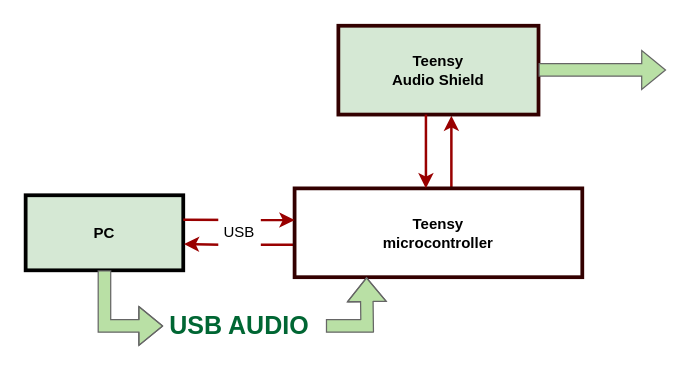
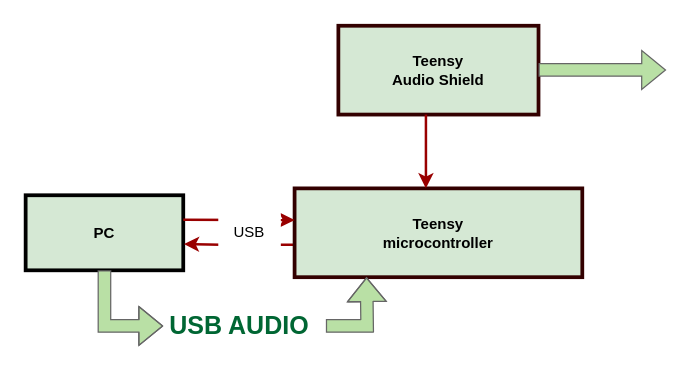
(451, 157) -> none
(438, 233) -> (438, 233)
(239, 235) -> (249, 226)
